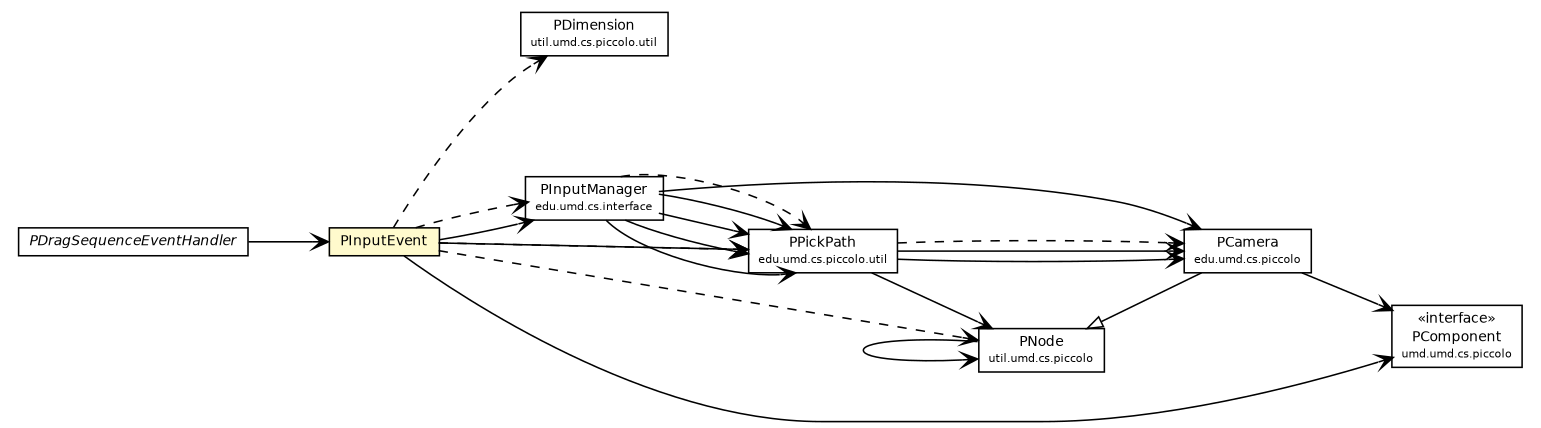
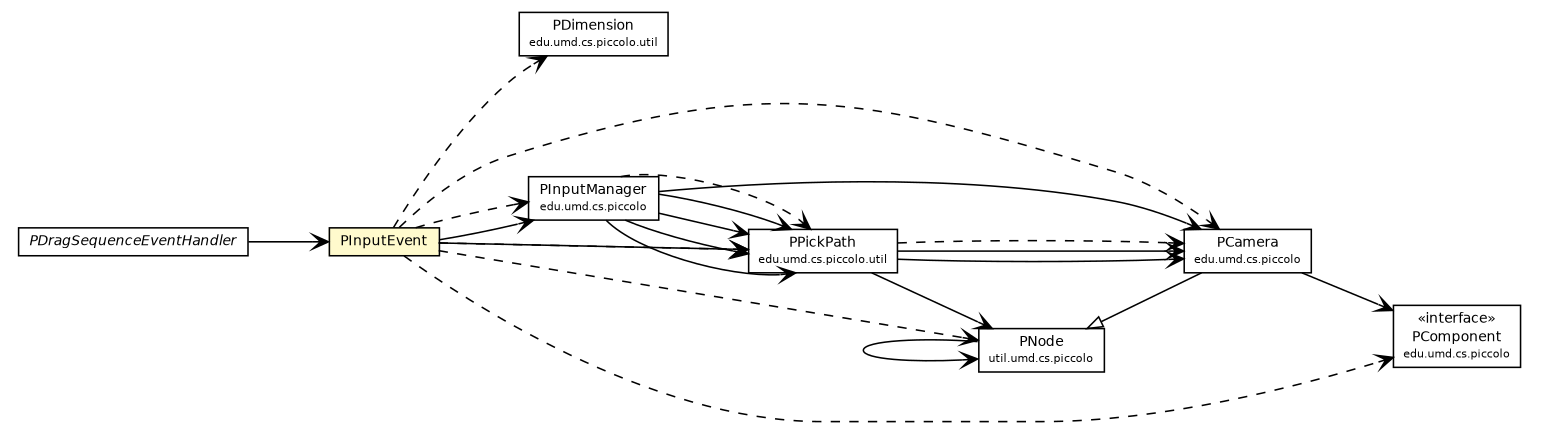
(594, 43) -> (594, 43)
none -> (799, 104)
(594, 207) -> (594, 207)
(1457, 354) -> (1457, 354)
(875, 422) -> (875, 422)
